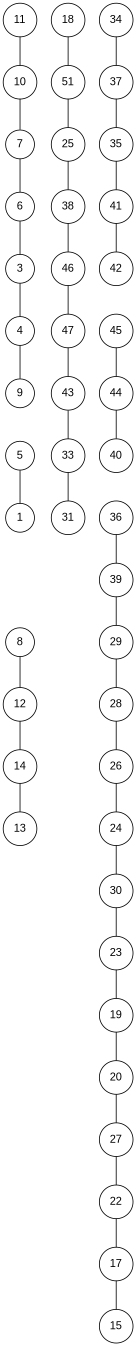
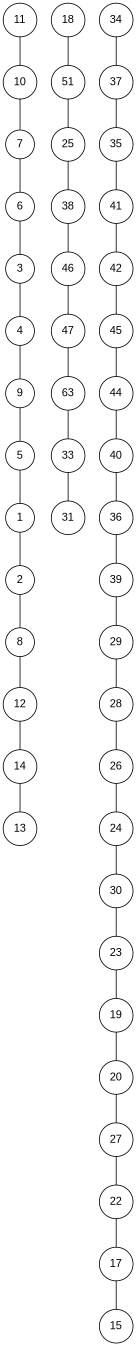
none -> (116, 300)
(68, 393) -> (68, 393)
none -> (20, 424)
none -> (116, 487)
none -> (20, 580)
